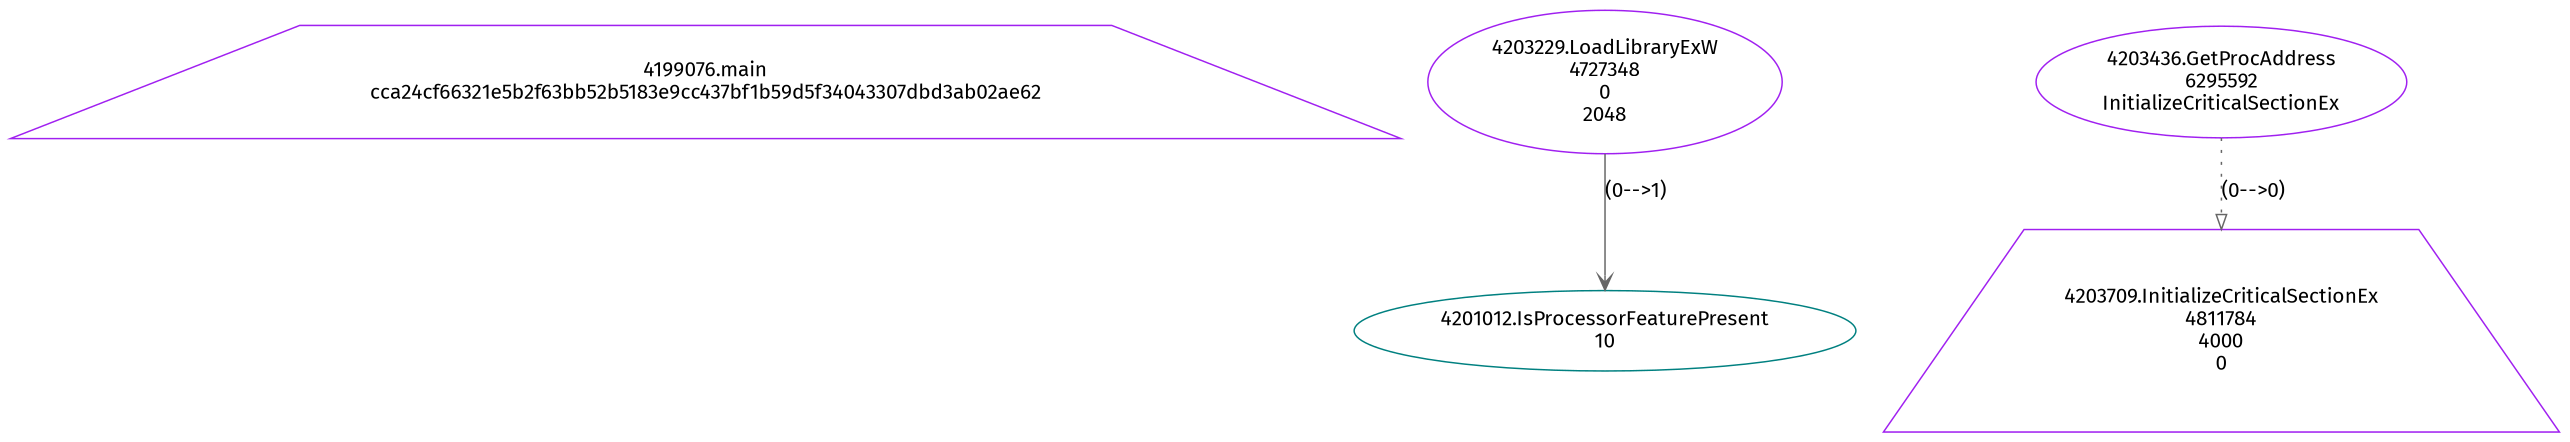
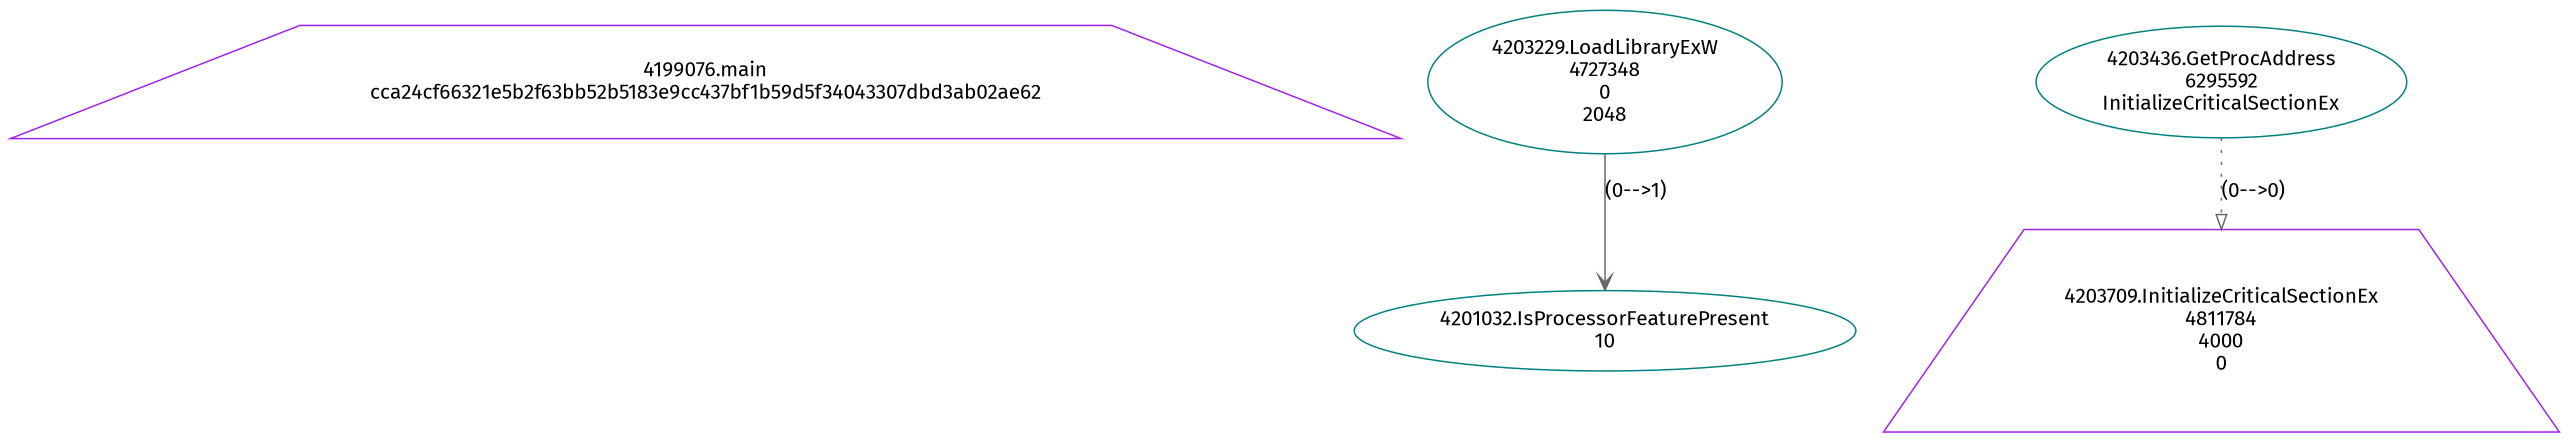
(1605, 82) -> (1605, 82)
(2221, 82) -> (2221, 82)
(1605, 331) -> (1605, 331)
